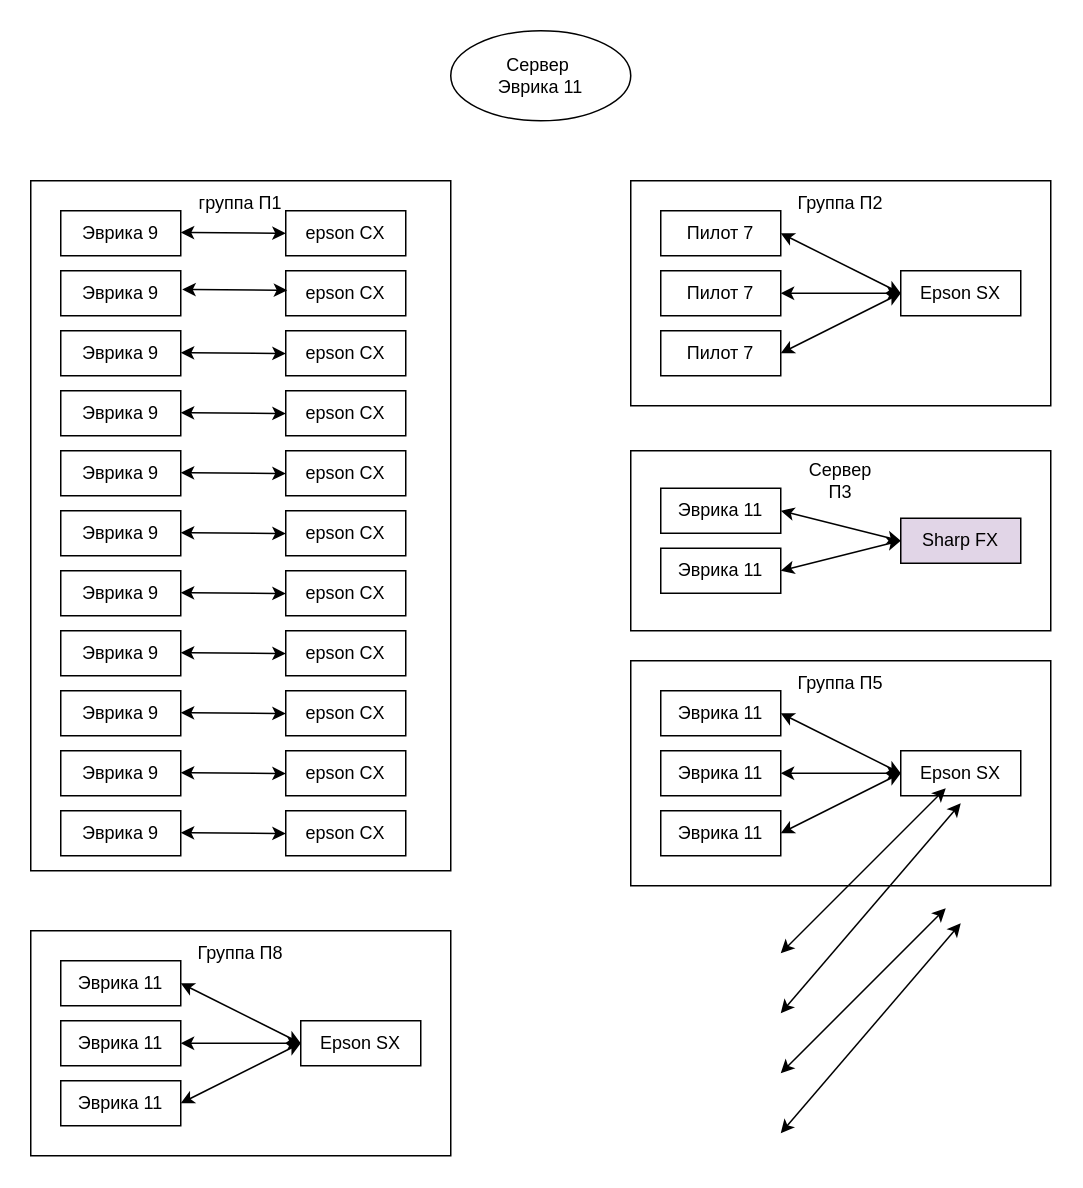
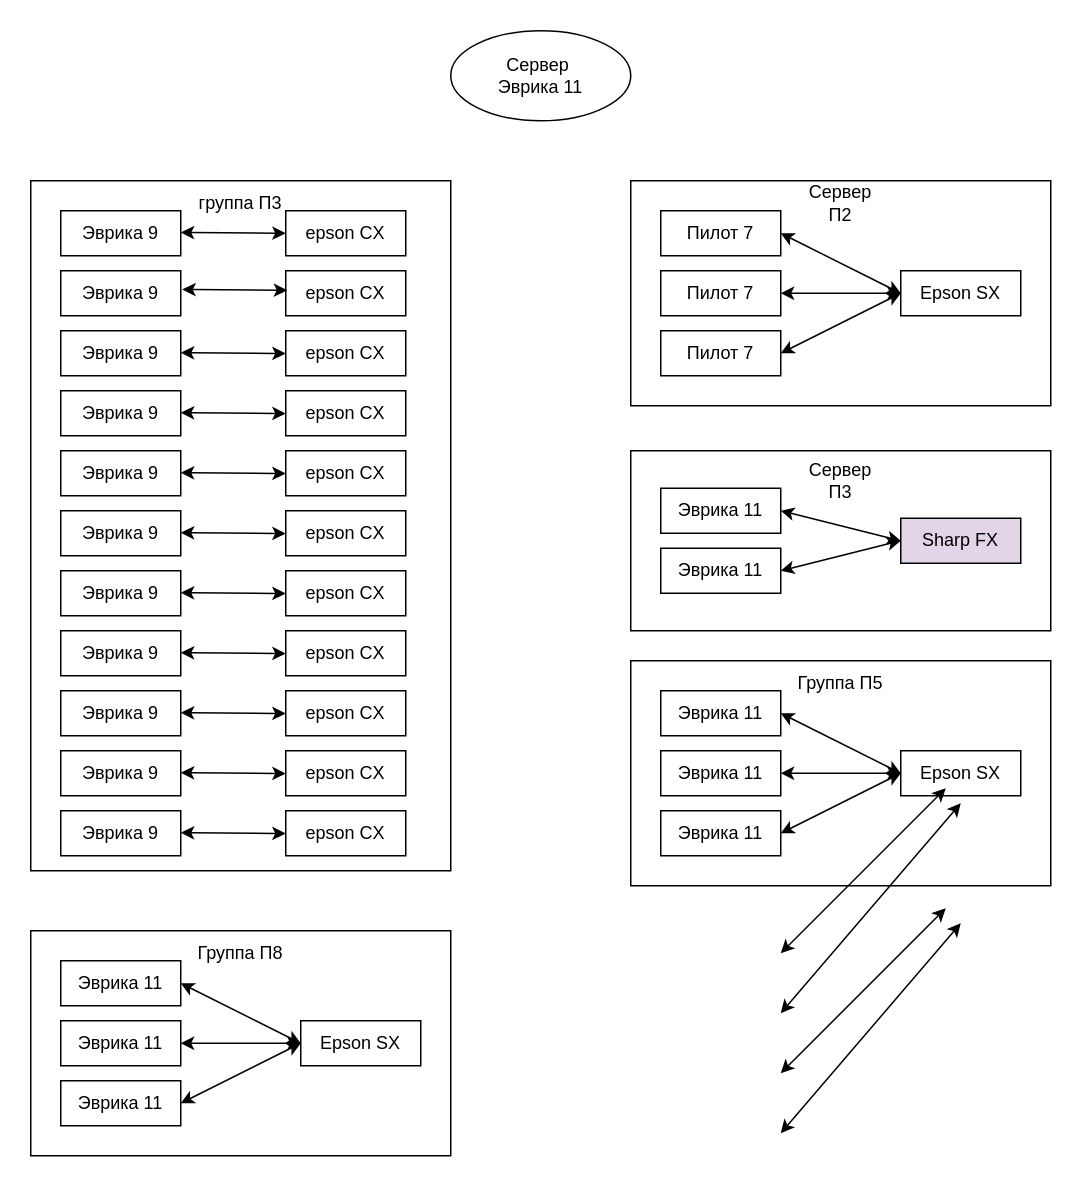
(241, 203) -> (241, 203)
(841, 203) -> (841, 203)
